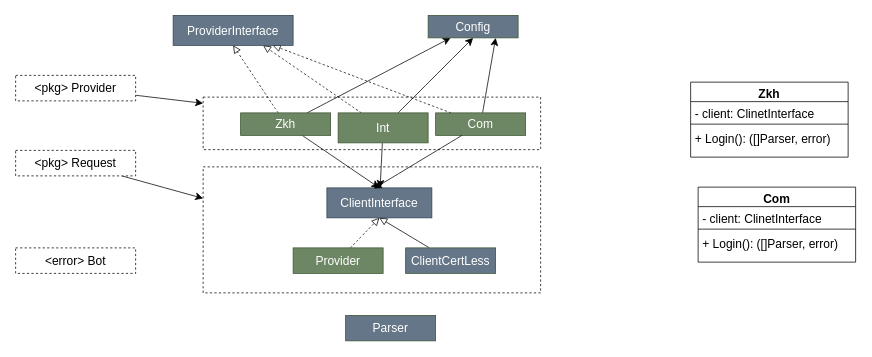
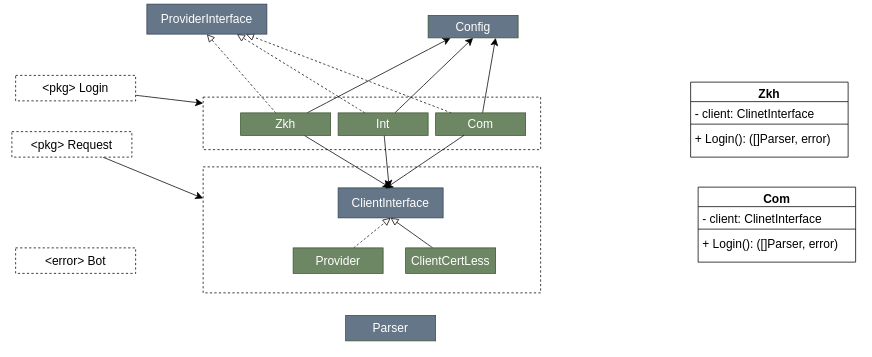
(233, 30) -> (207, 19)
(75, 88) -> (75, 88)
(383, 128) -> (383, 124)
(75, 163) -> (72, 144)
(379, 203) -> (390, 203)
(450, 261) -> (450, 261)
